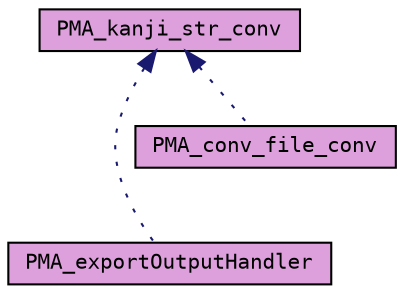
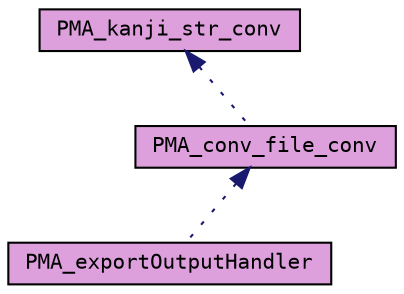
(116, 157) -> (211, 213)
